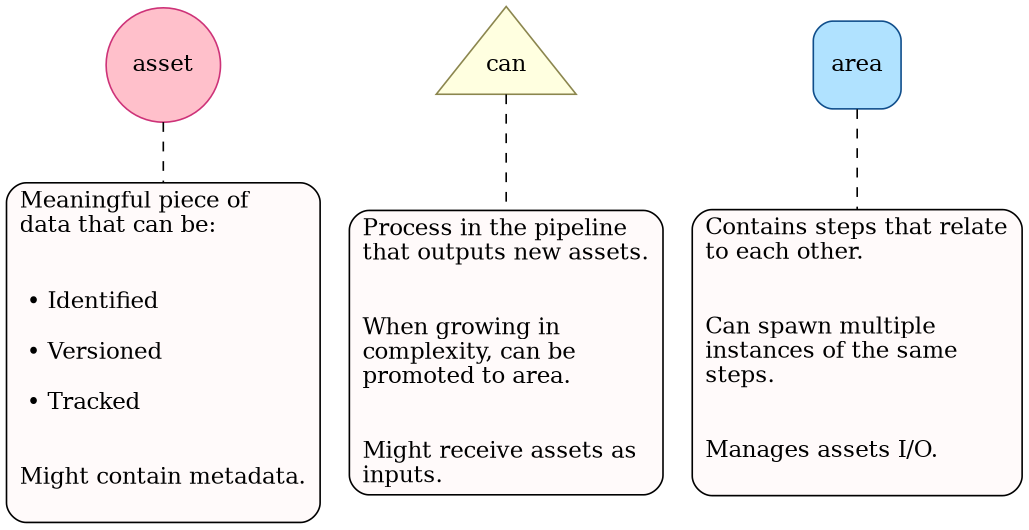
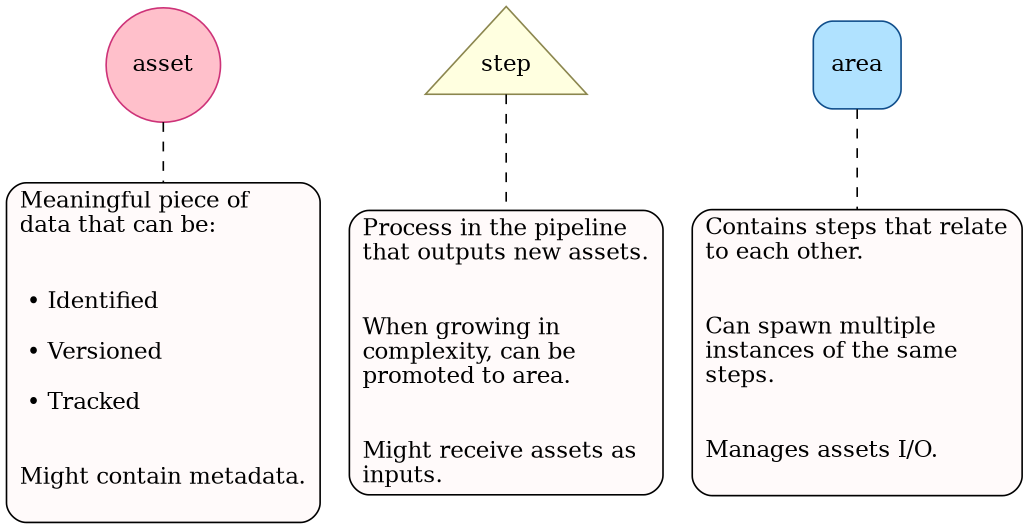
(506, 65) -> (506, 65)
